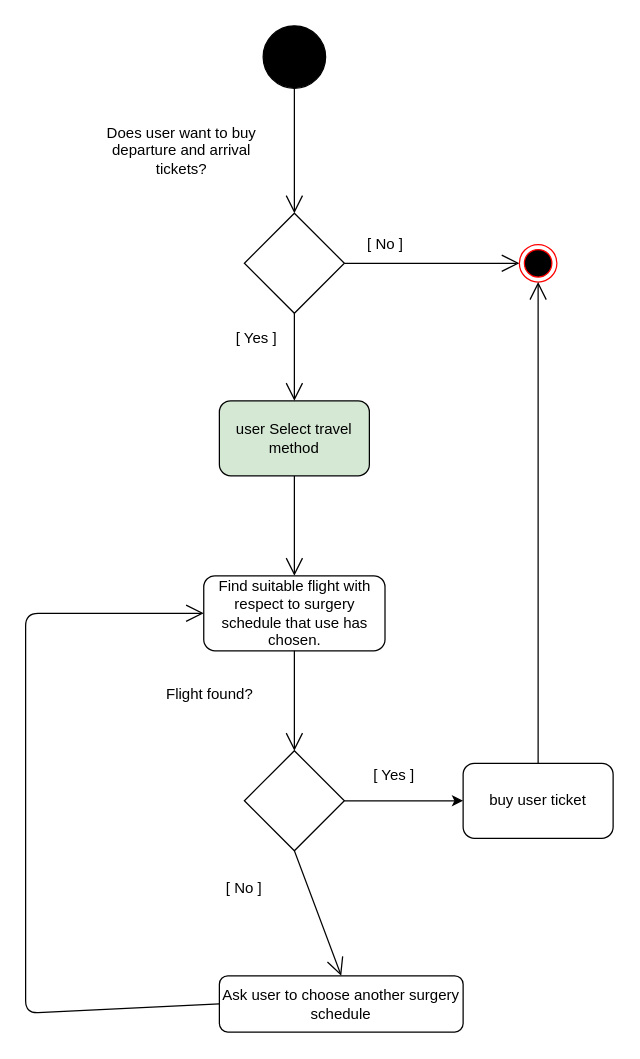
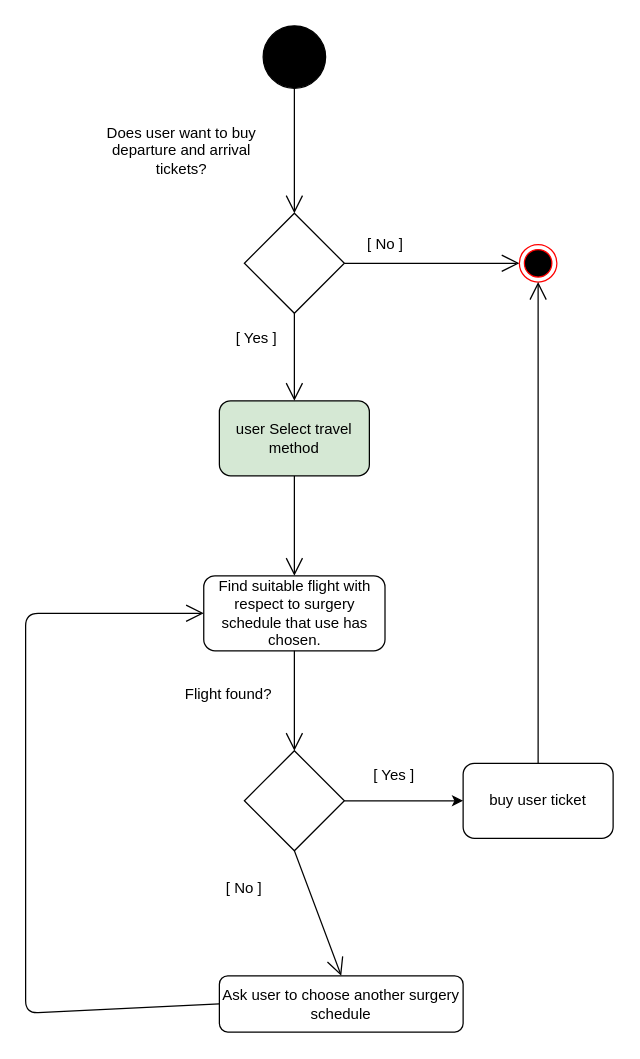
(210, 694) -> (229, 694)
